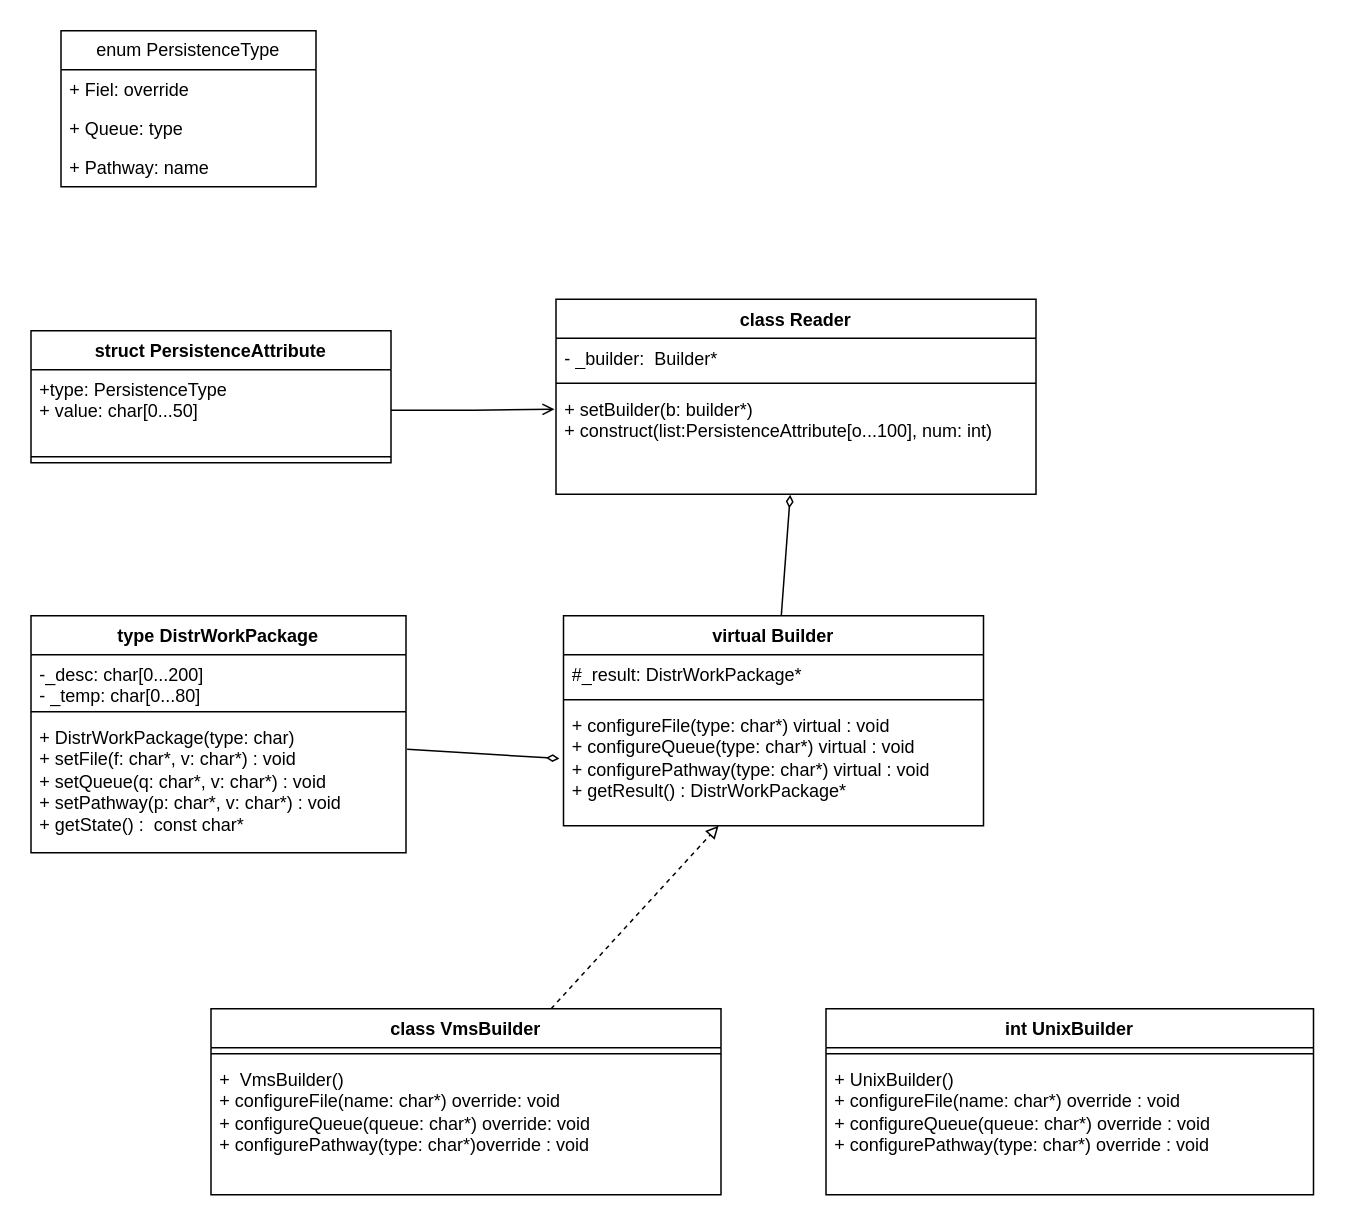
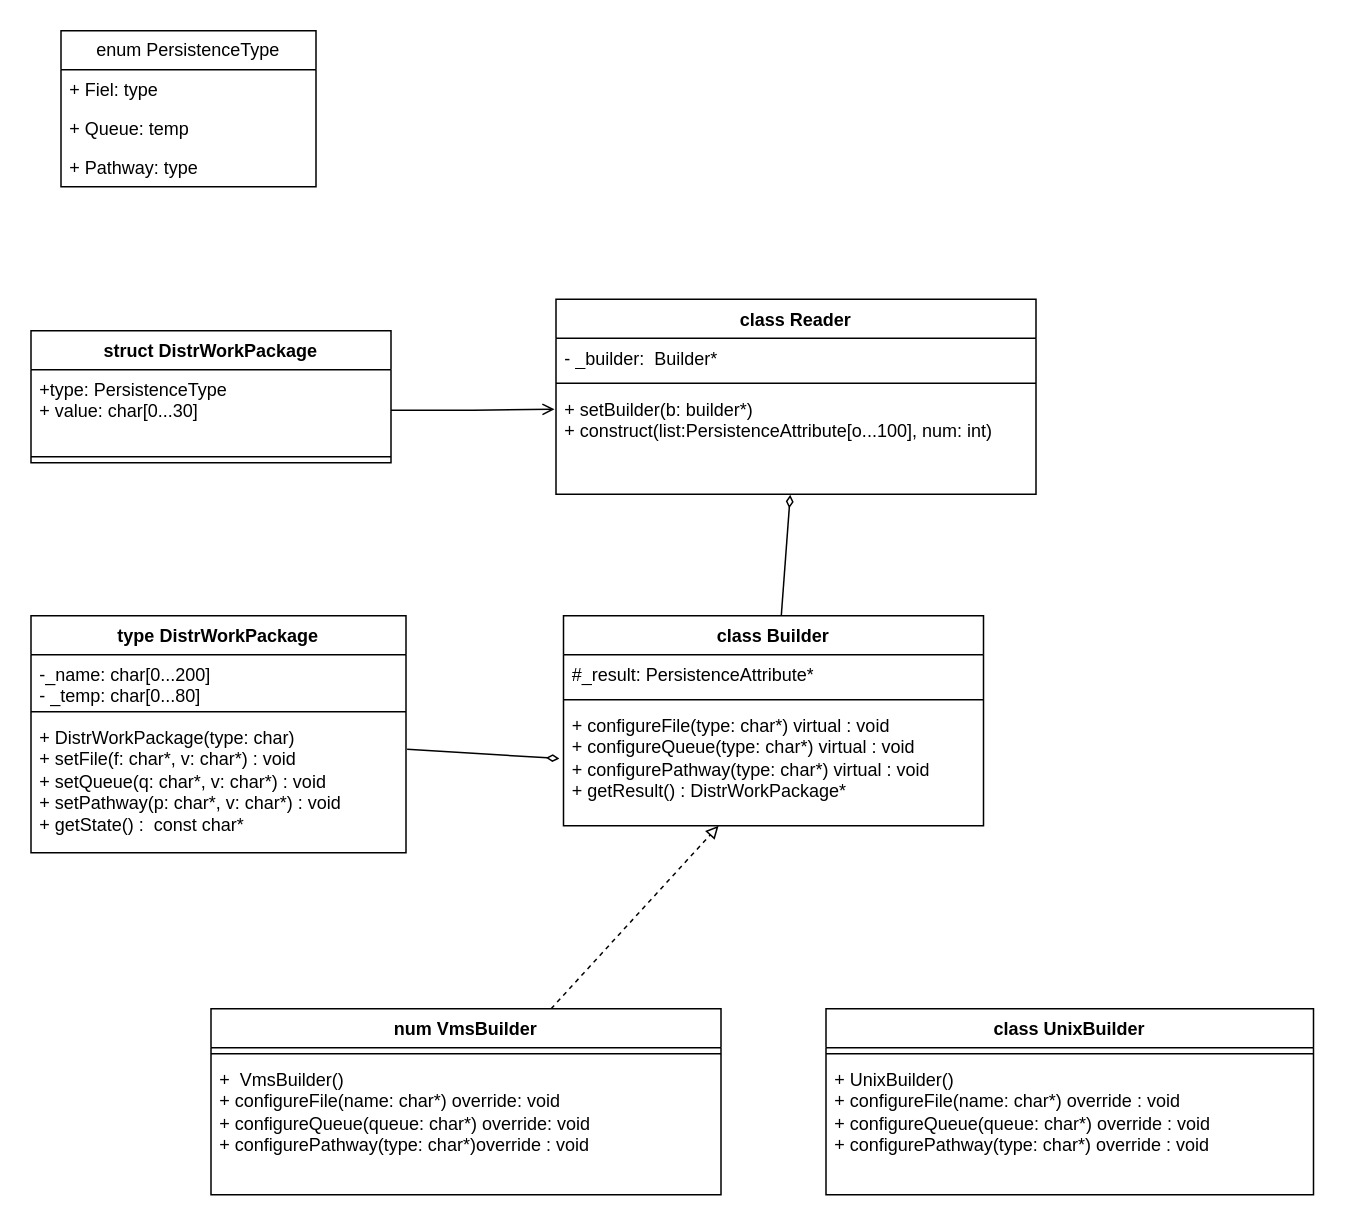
(136, 91) -> (119, 91)
(131, 130) -> (131, 130)
(138, 169) -> (138, 169)
(211, 352) -> (211, 352)
(146, 402) -> (146, 402)
(773, 637) -> (773, 637)
(701, 676) -> (719, 676)
(134, 687) -> (134, 687)
(466, 1030) -> (466, 1030)
(1070, 1030) -> (1070, 1030)
